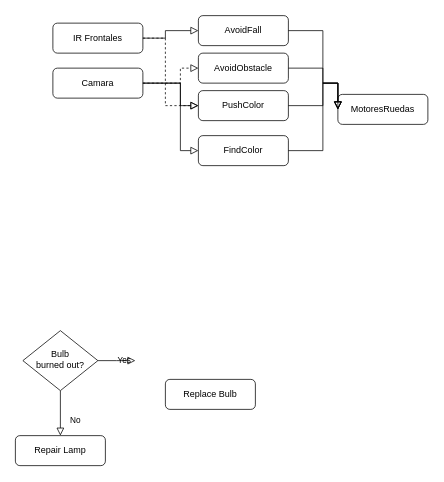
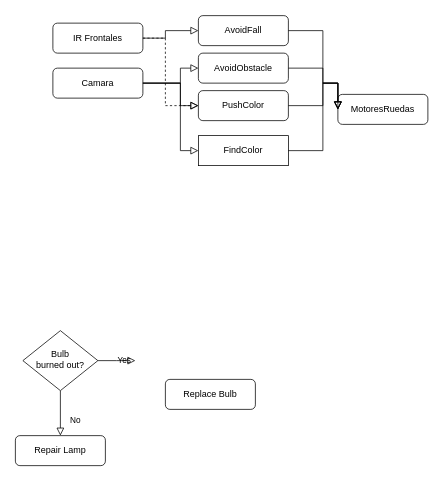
(180, 69) -> (180, 69)
(243, 150) -> (243, 150)
